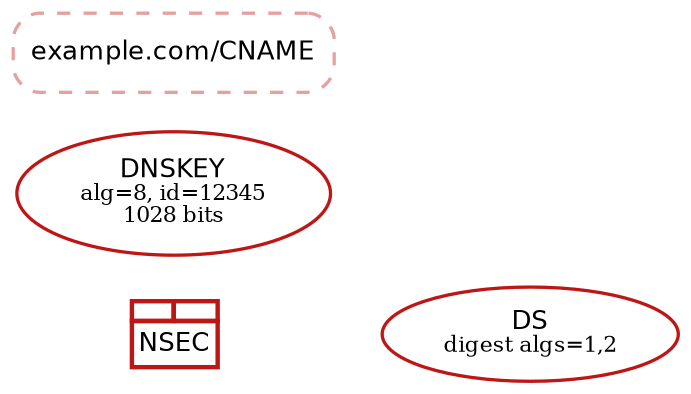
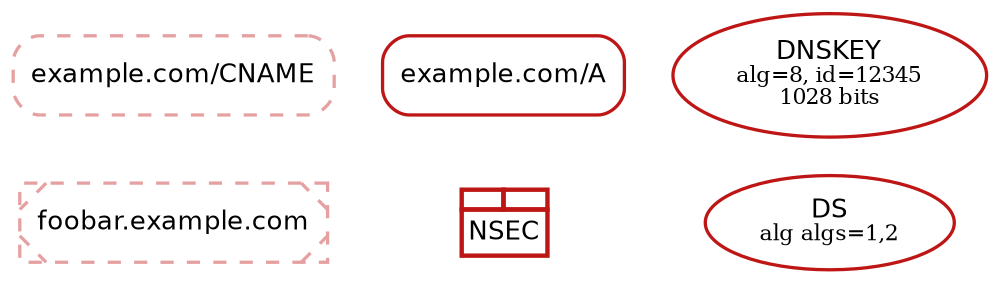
none -> (503, 75)
none -> (174, 223)
(530, 345) -> (830, 234)
